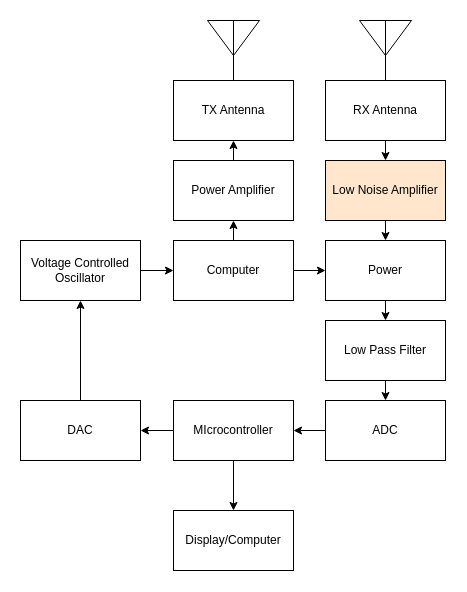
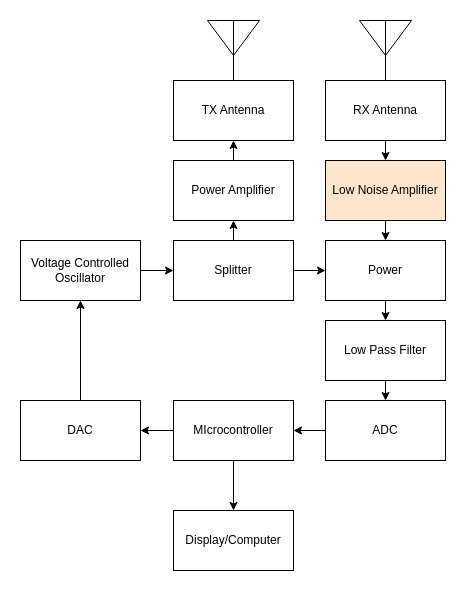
(234, 271) -> (234, 271)
